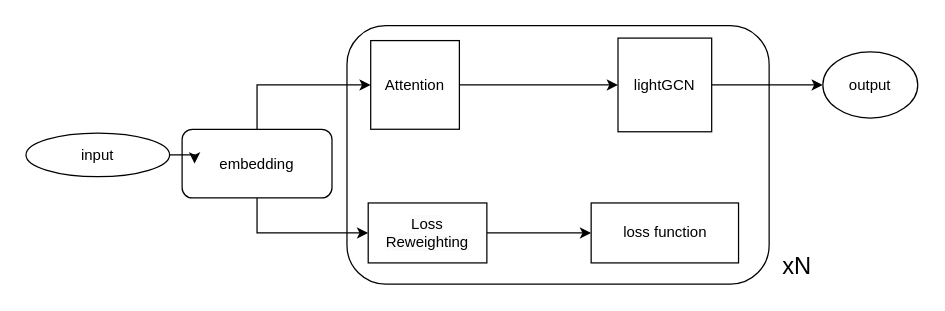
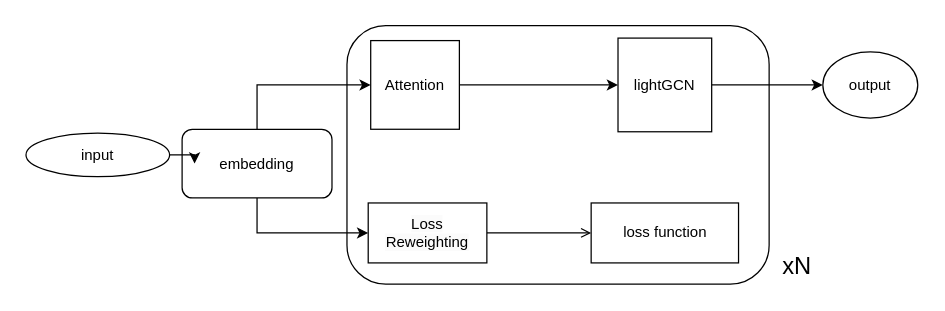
(581, 233) -> (583, 233)
